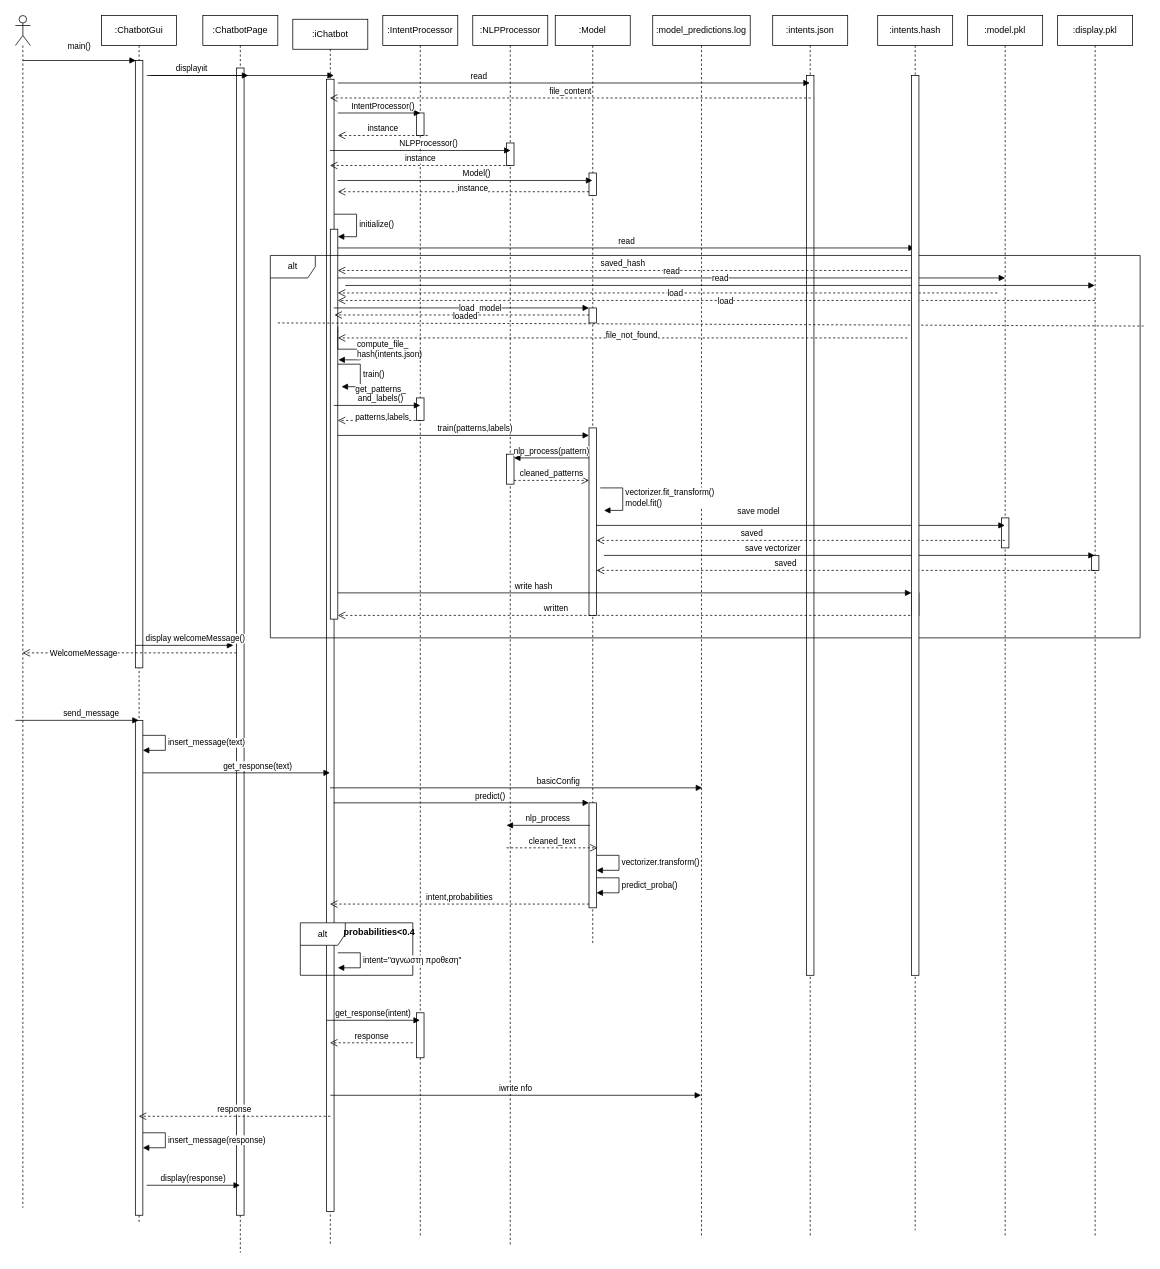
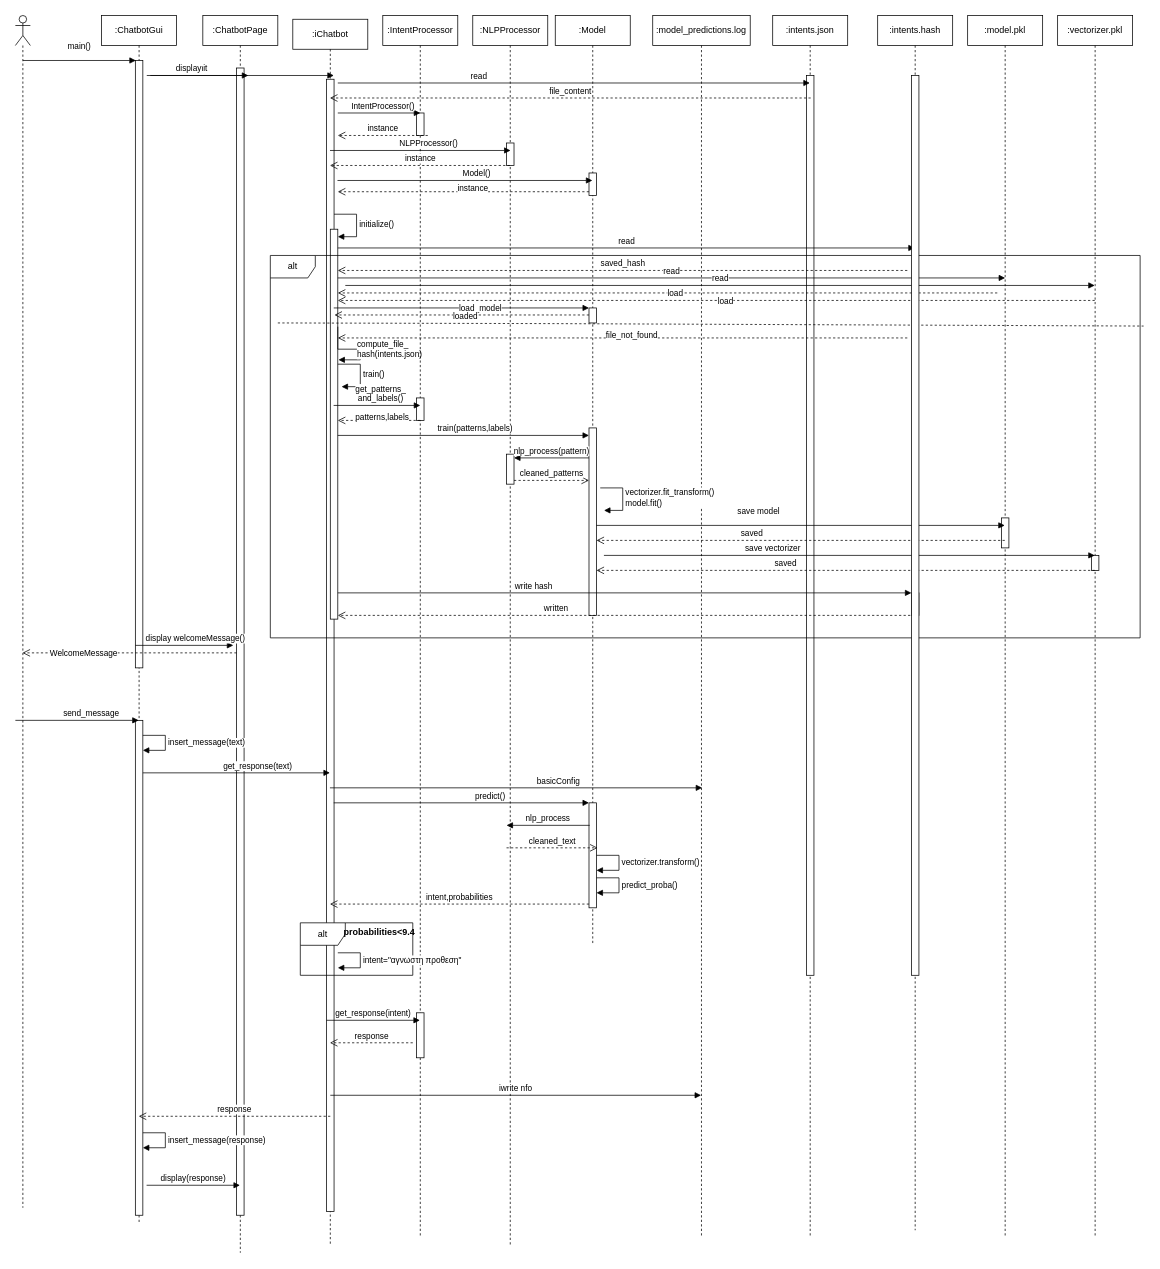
(1095, 30) -> (1095, 30)
(380, 933) -> (380, 933)
